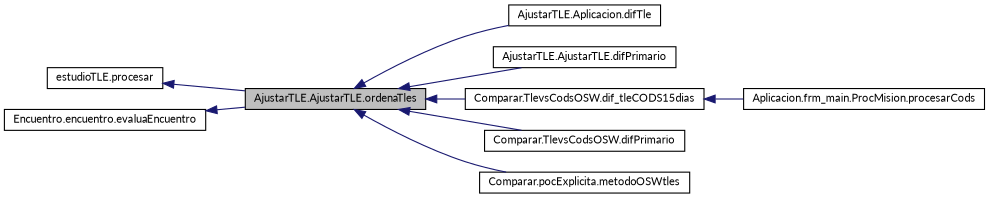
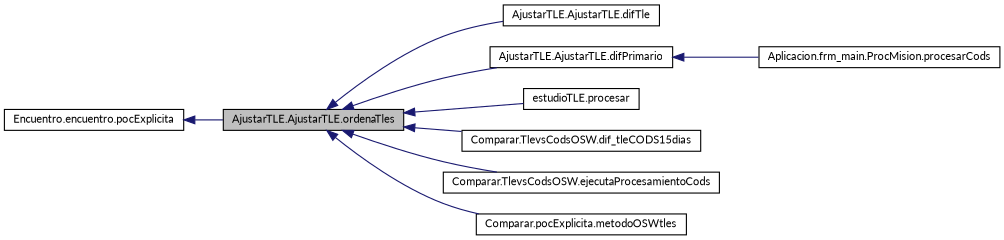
(585, 15) -> (581, 15)
(209, 88) -> (469, 108)
(729, 99) -> (721, 57)
(105, 120) -> (94, 120)
(585, 141) -> (581, 183)
